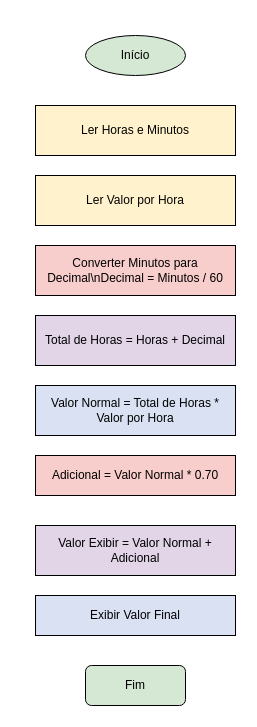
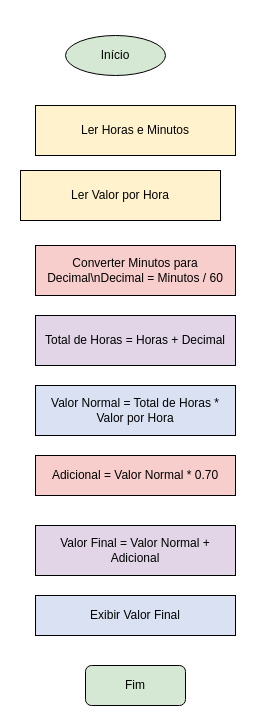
(136, 56) -> (116, 56)
(136, 201) -> (121, 196)
(136, 551) -> (136, 551)
